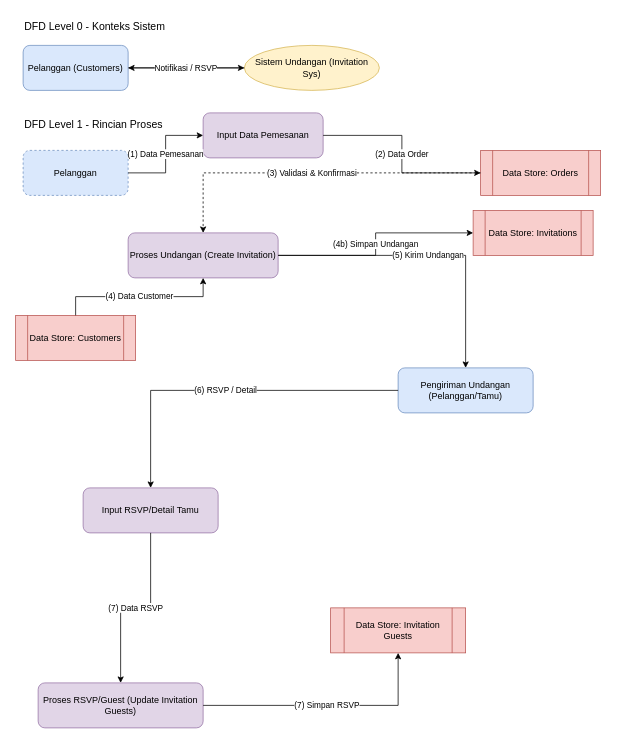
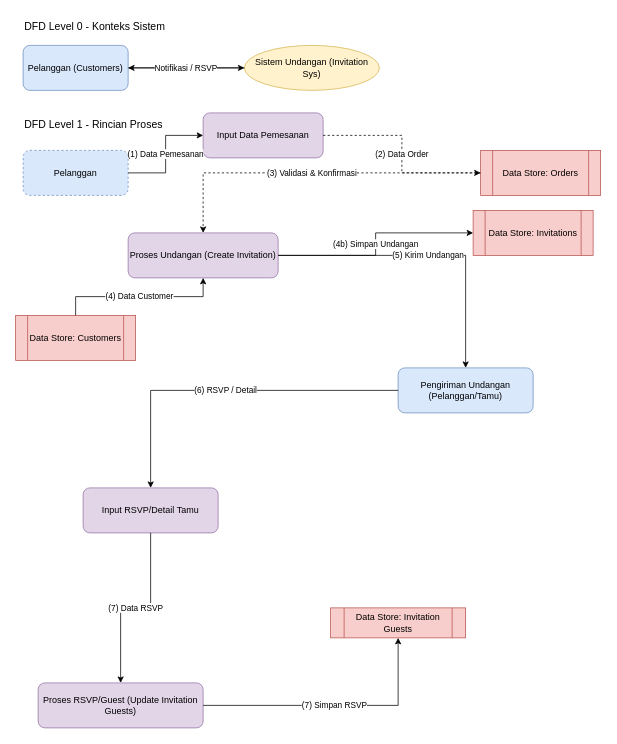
(367, 135) -> (367, 135)
(398, 630) -> (398, 623)
